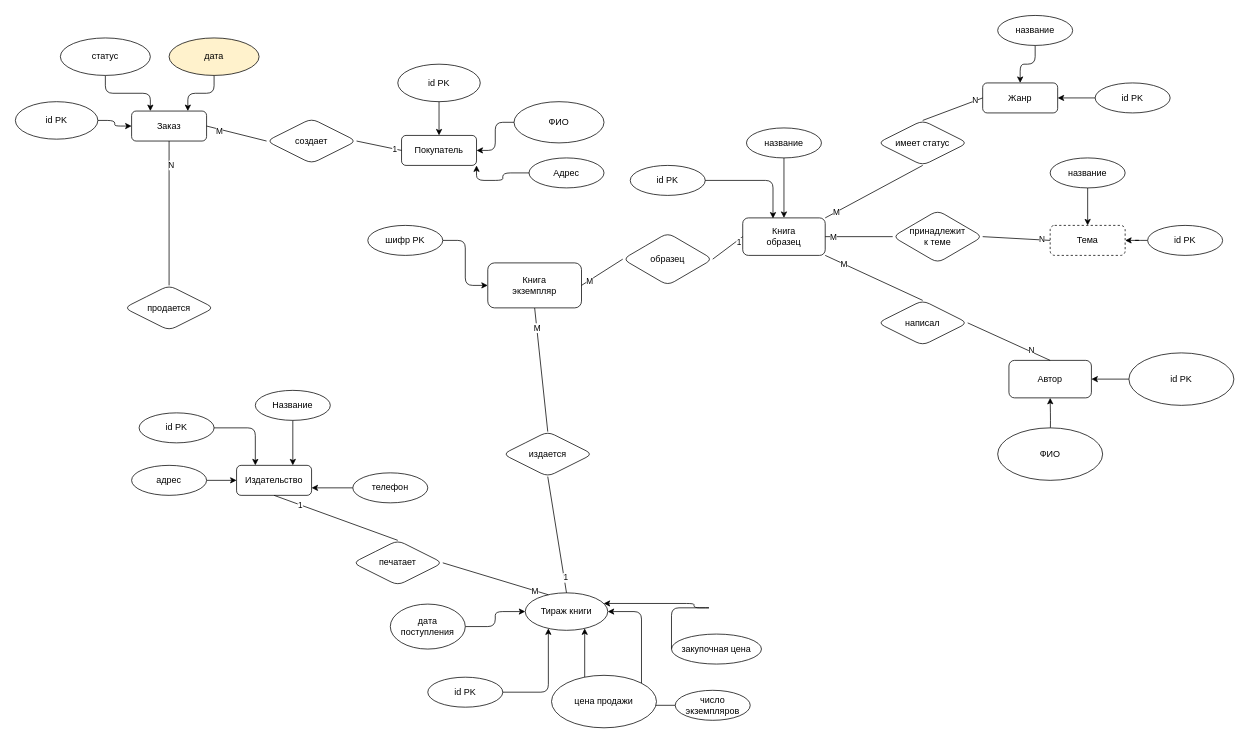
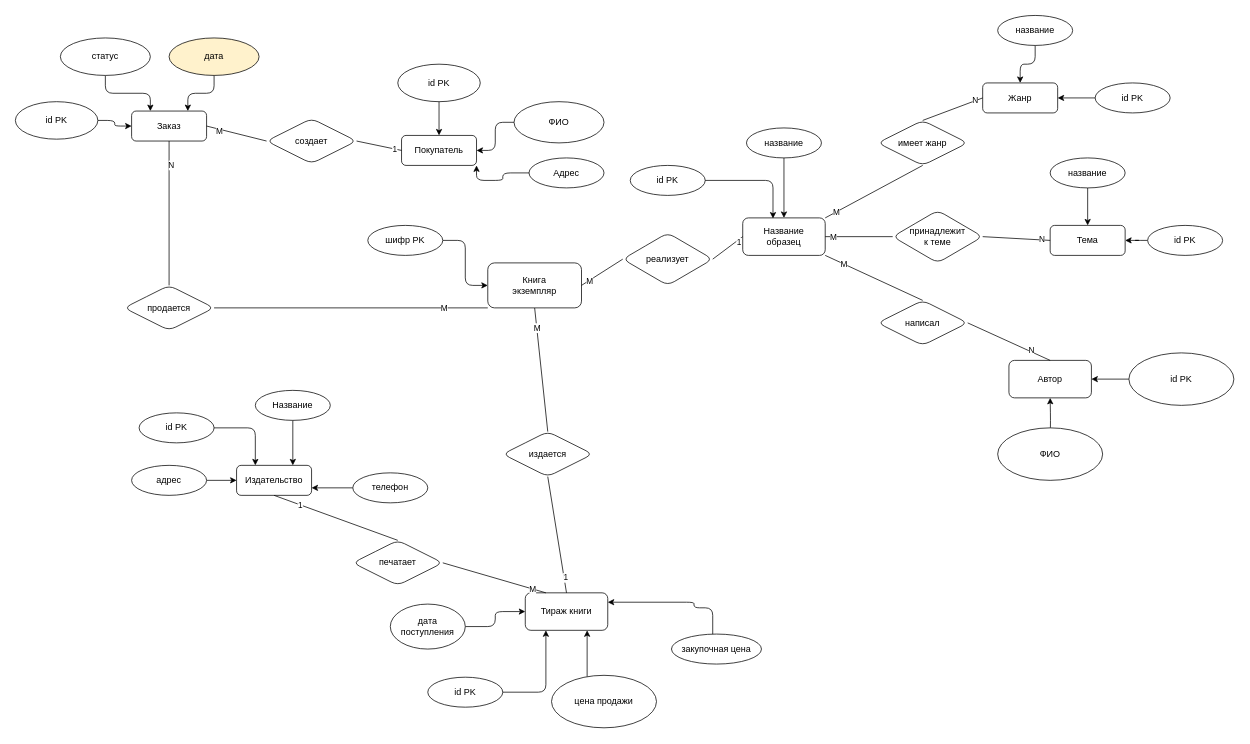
(923, 143) -> (923, 143)
(784, 237) -> (784, 237)
(1088, 240) -> (1088, 240)
(668, 259) -> (668, 259)
none -> (352, 308)
(567, 612) -> (567, 612)
(642, 636) -> none
(713, 705) -> none
